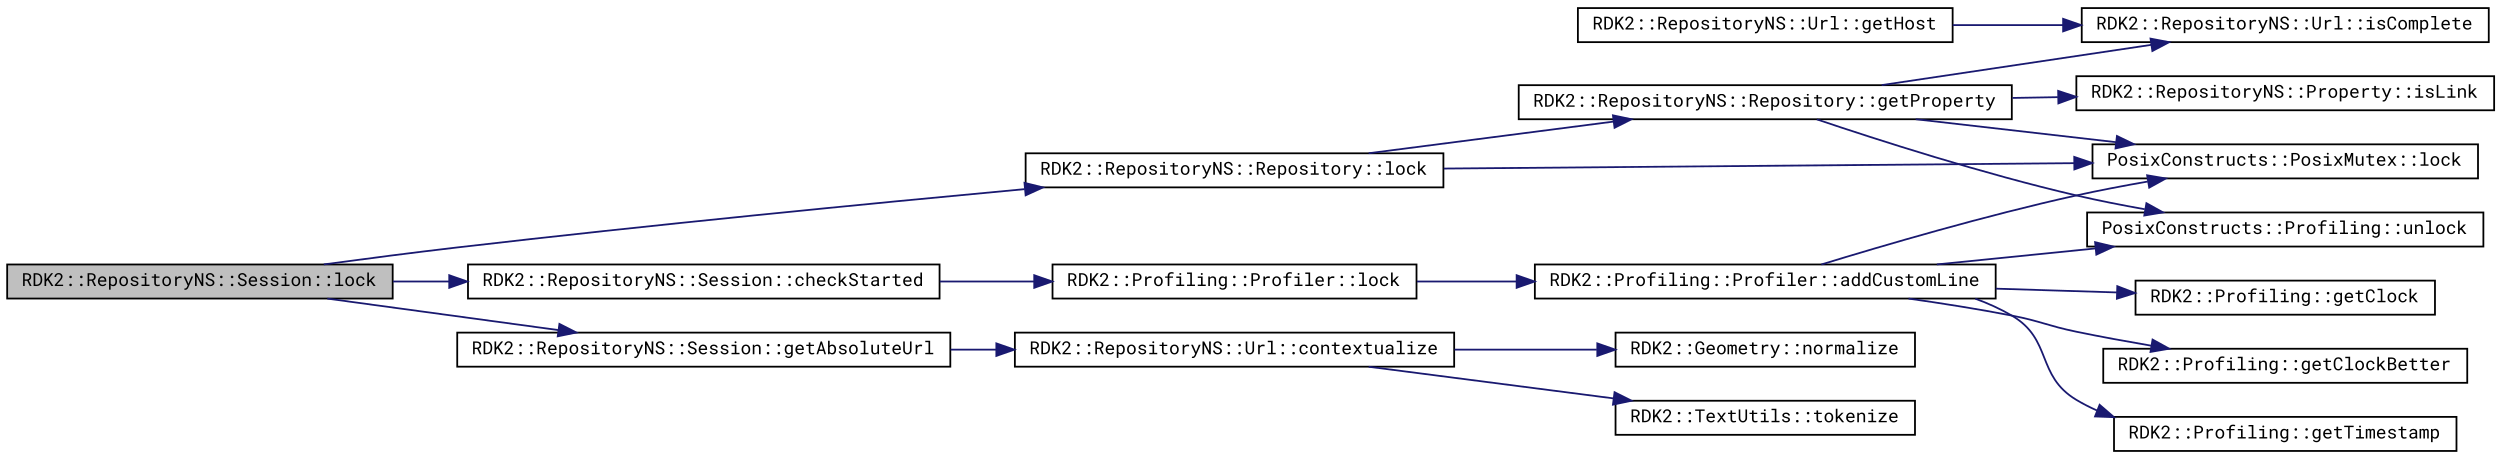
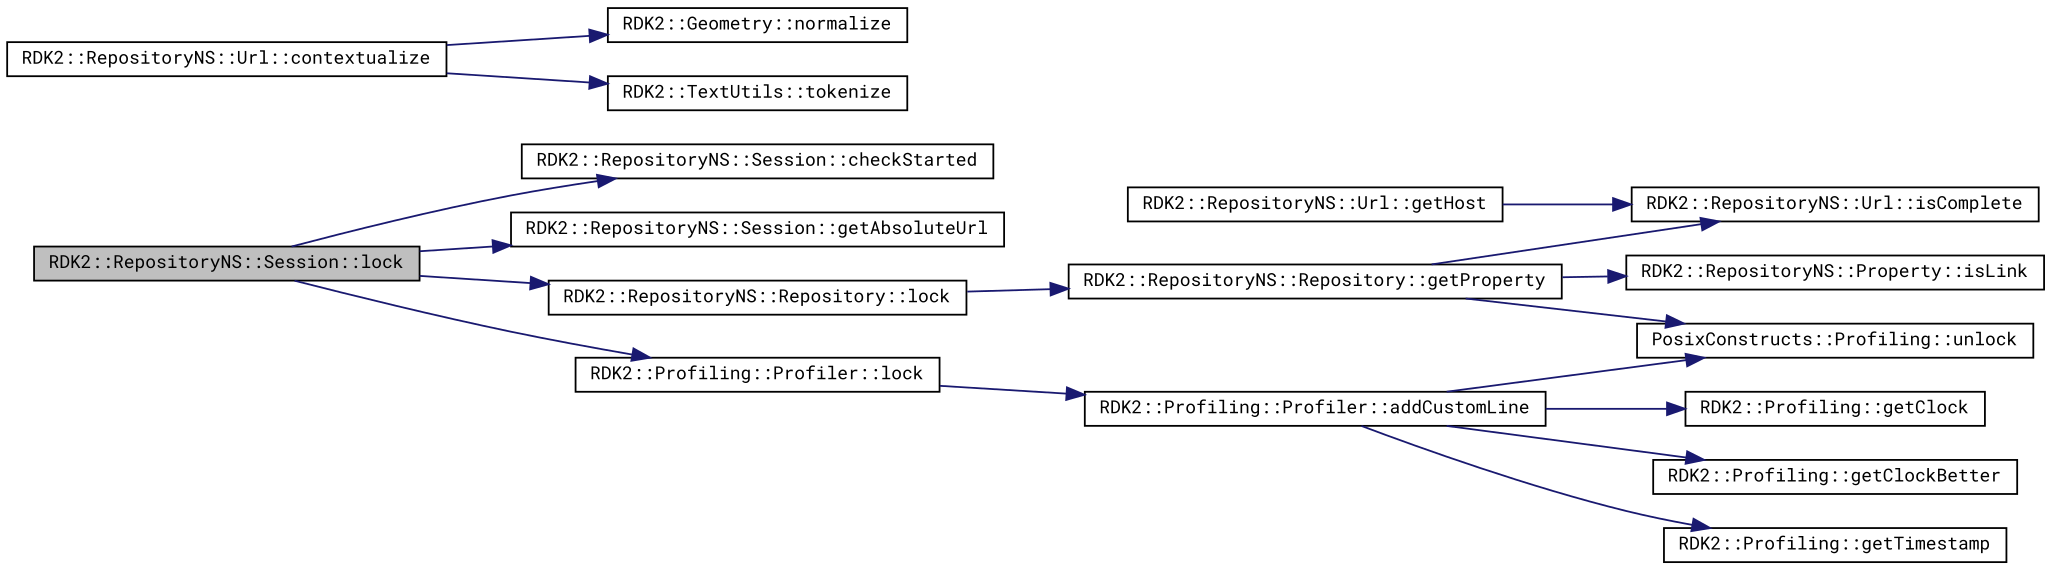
(2285, 161) -> none
(987, 282) -> (462, 321)
(973, 350) -> none
